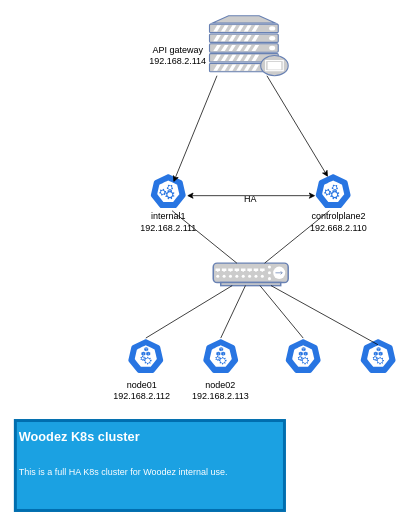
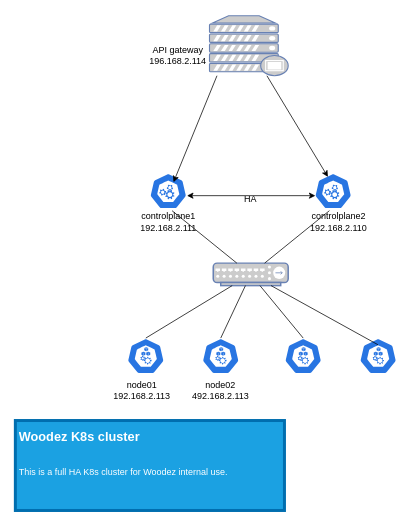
(178, 55) -> (178, 55)
(169, 222) -> (169, 222)
(339, 222) -> (339, 222)
(142, 390) -> (142, 390)
(221, 390) -> (221, 390)
